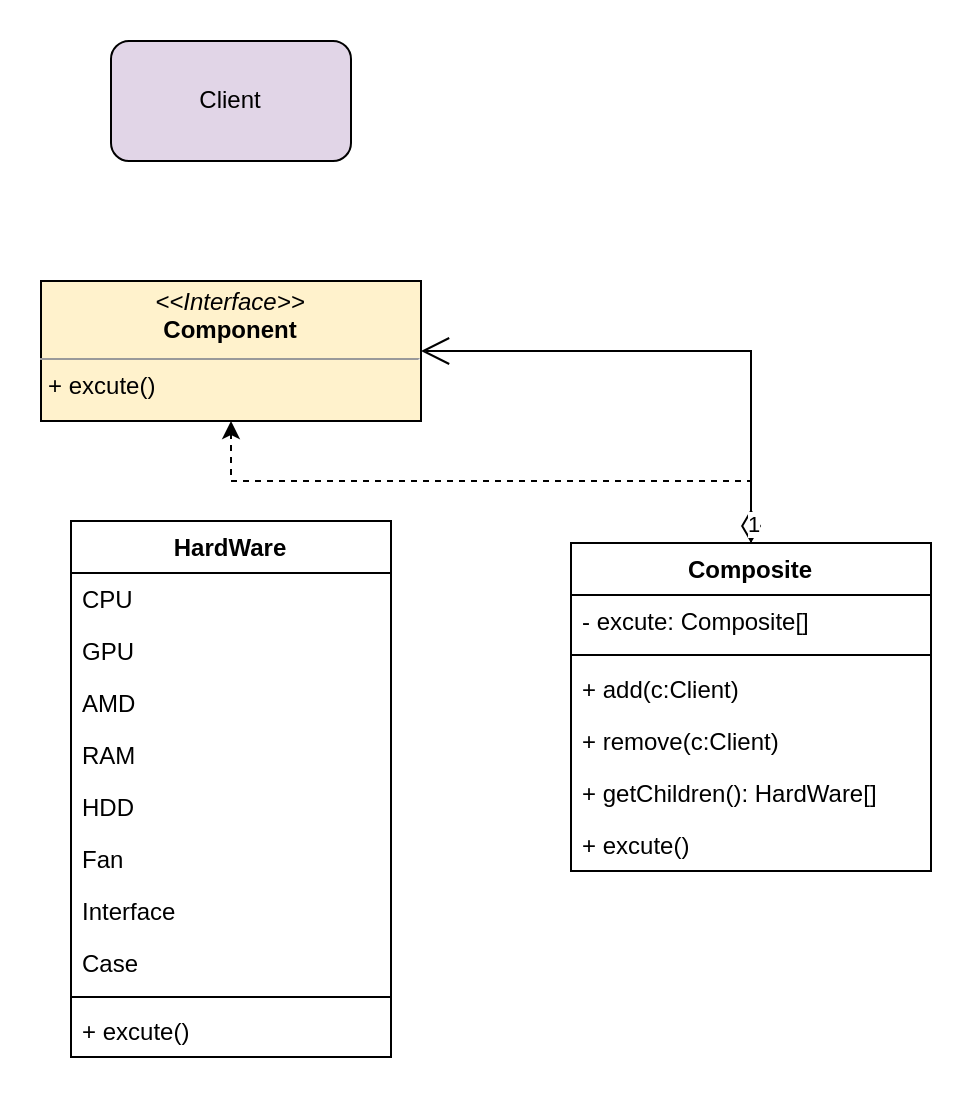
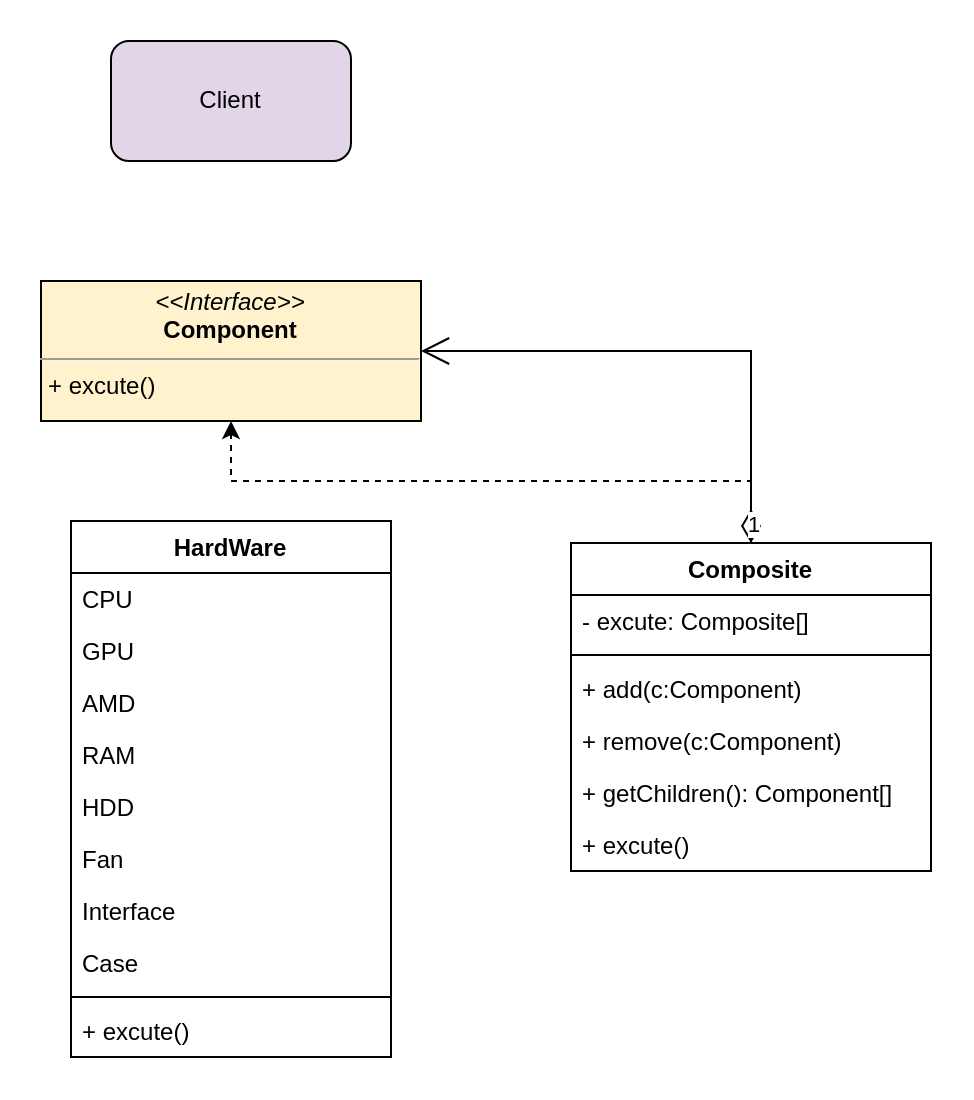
(670, 690) -> (697, 690)
(690, 742) -> (717, 742)
(748, 794) -> (755, 794)
